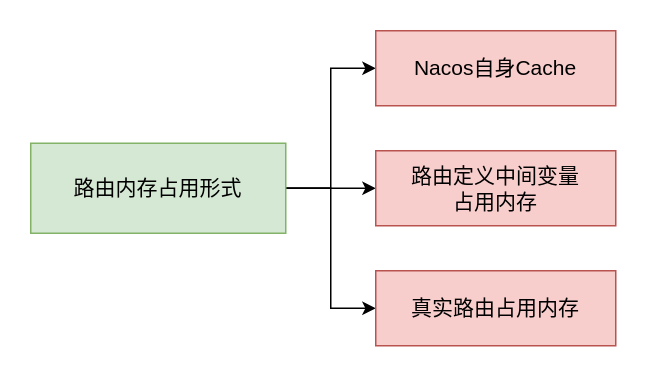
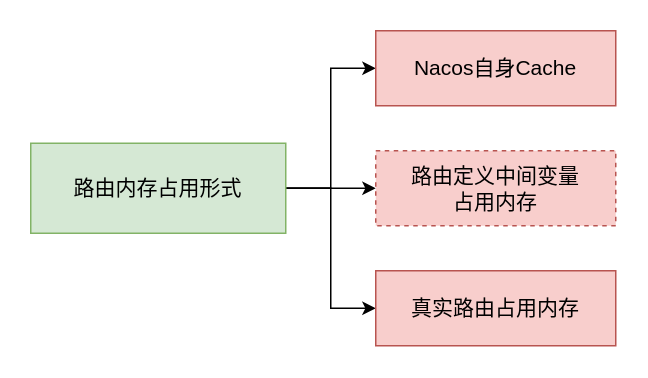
(496, 188) -> (496, 188)
